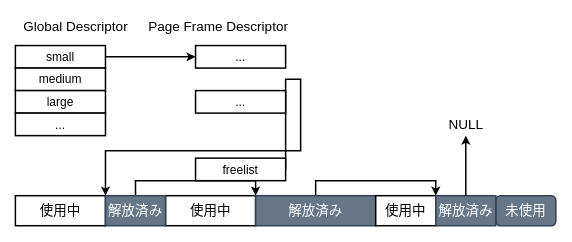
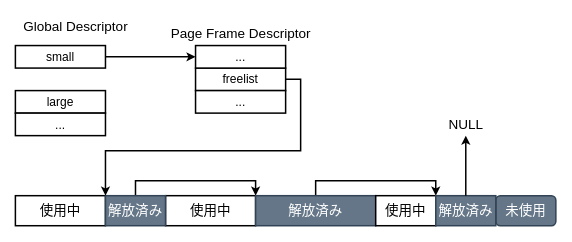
(218, 27) -> (240, 34)
(60, 79) -> none
(240, 169) -> (240, 79)
